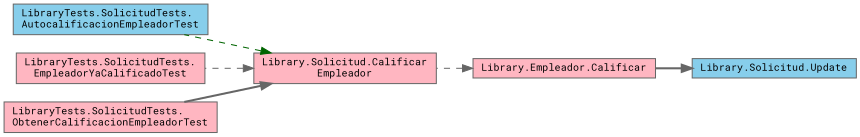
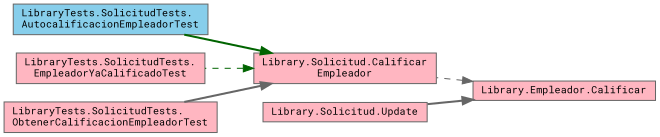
(223, 43) -> (223, 43)
(224, 68) -> (224, 68)
(669, 68) -> (445, 102)
(774, 68) -> (345, 112)
